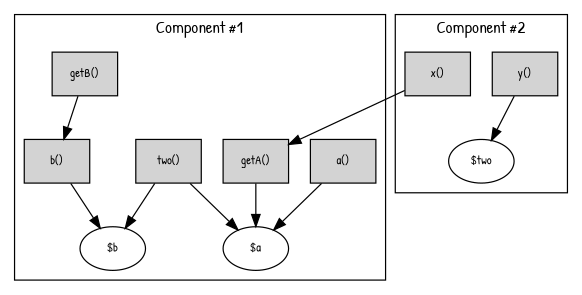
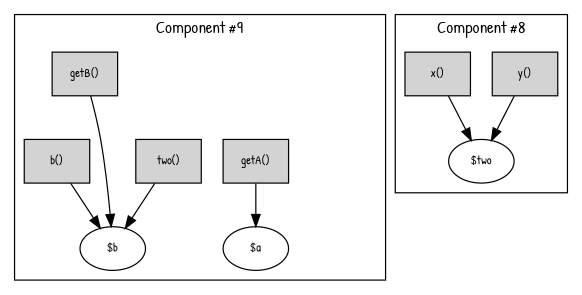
(200, 28) -> (200, 28)
(481, 28) -> (481, 28)
(73, 112) -> (103, 155)
(352, 115) -> (457, 113)
(343, 161) -> none
(210, 202) -> none
